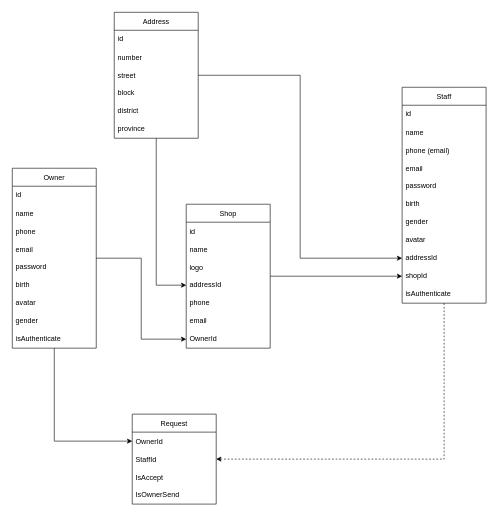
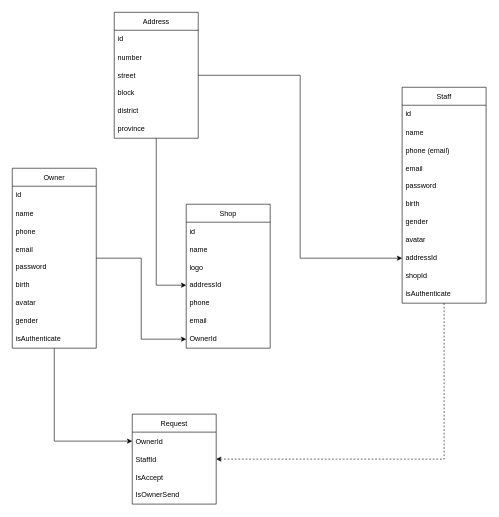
(396, 276) -> none
